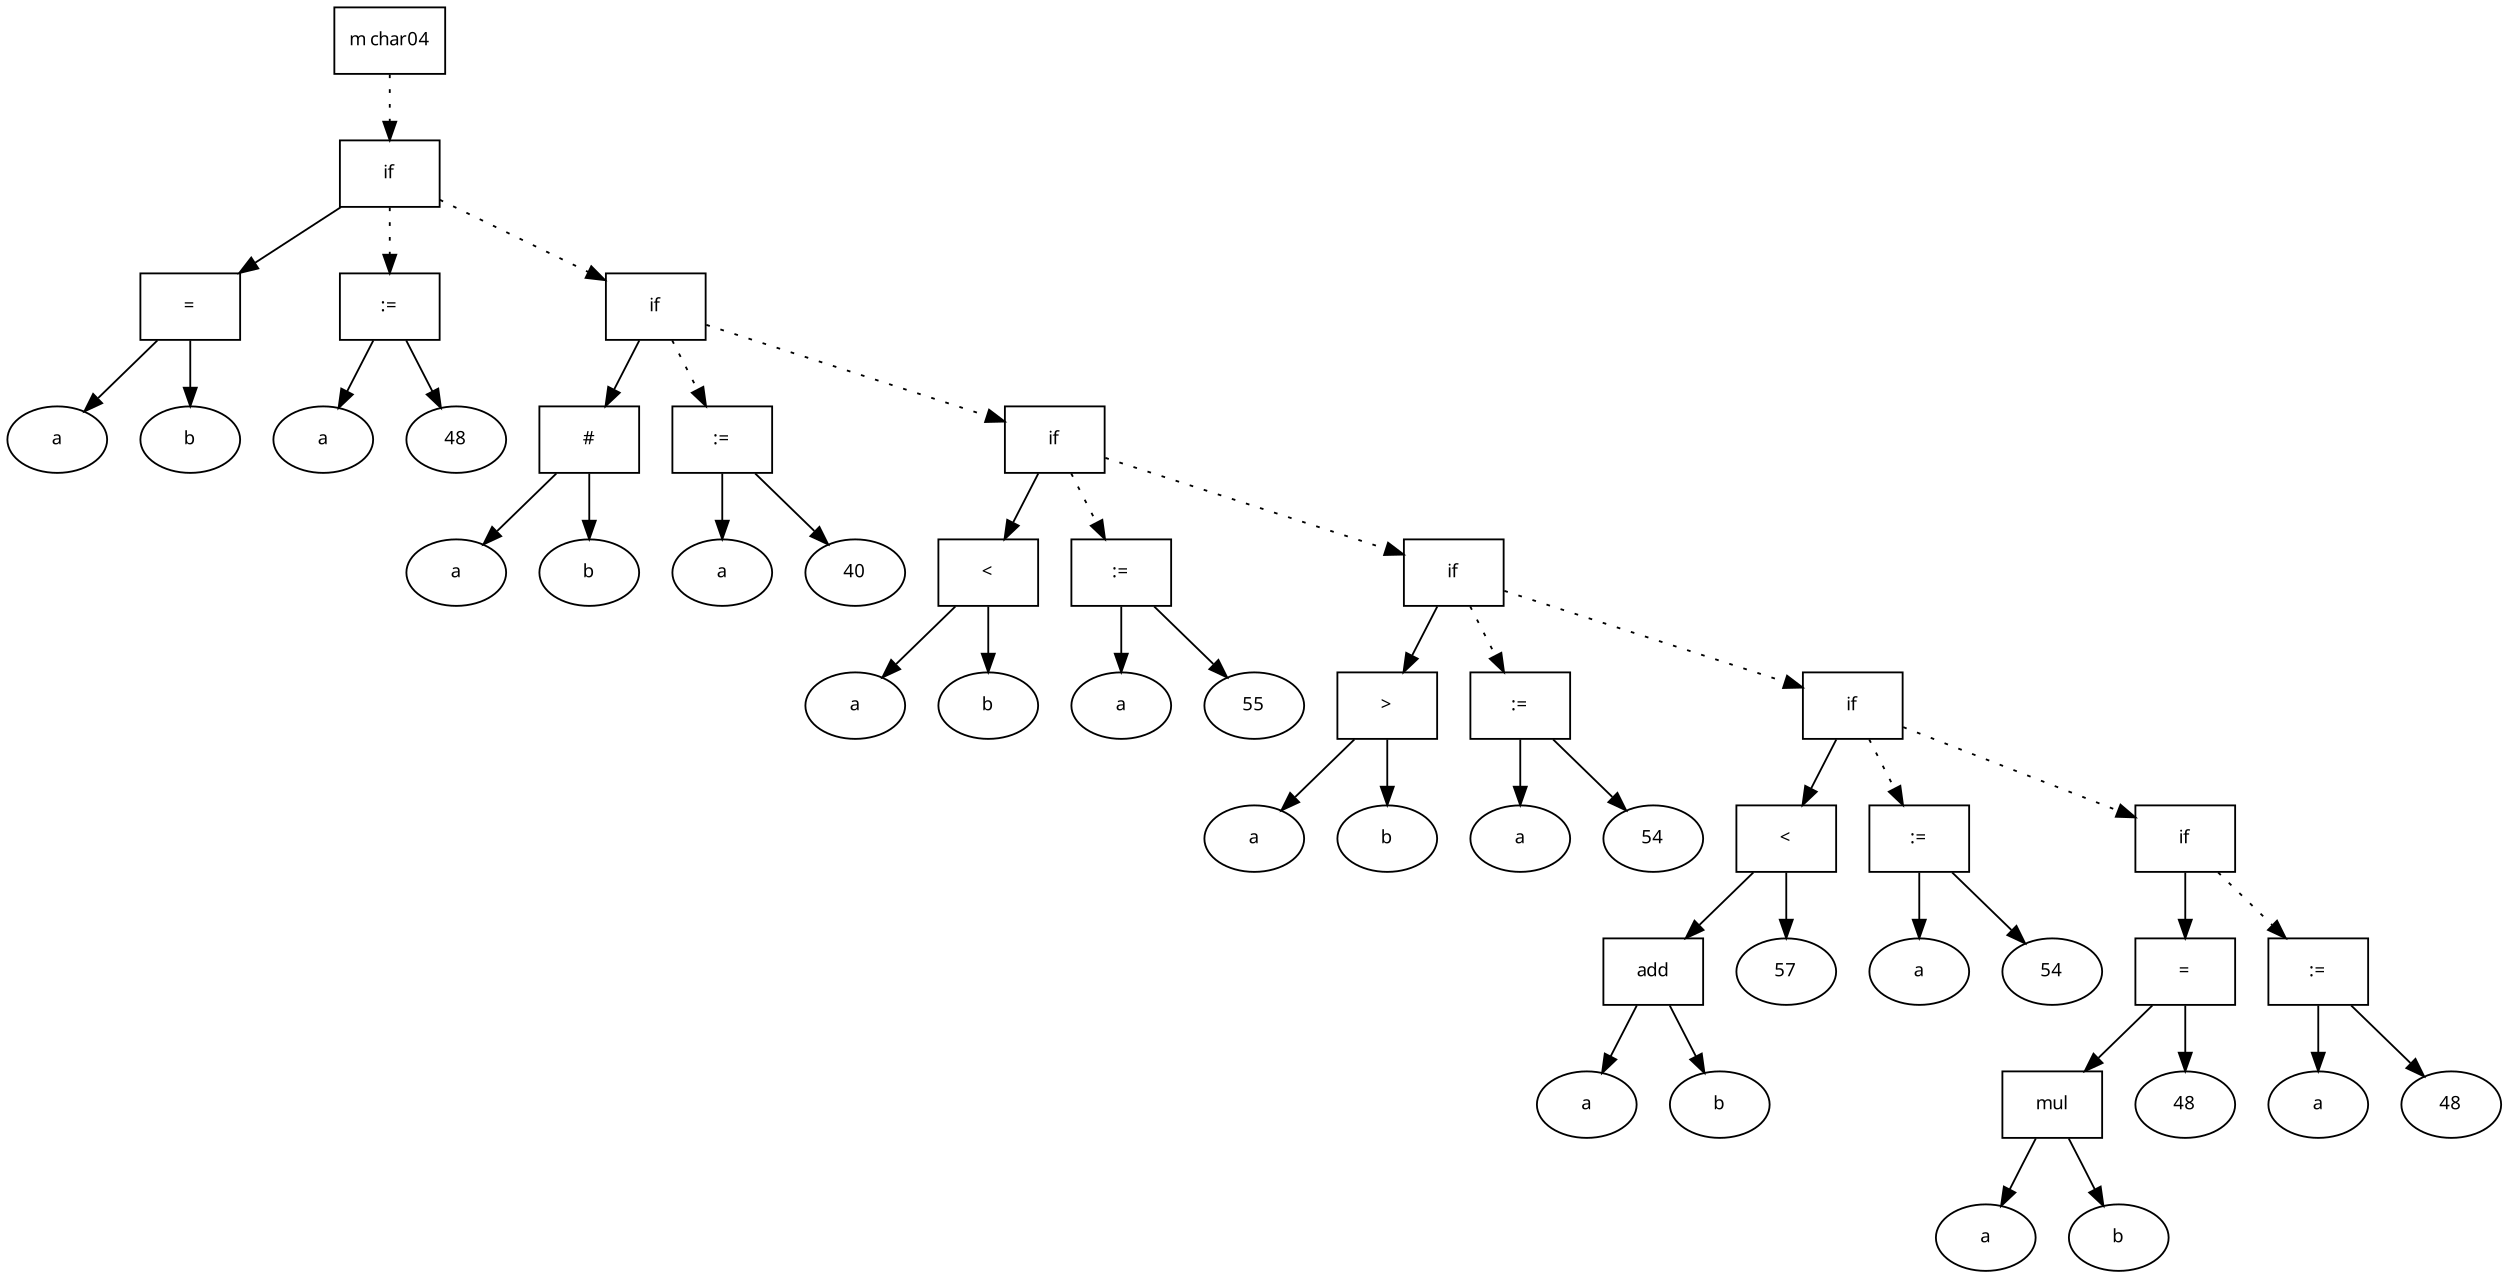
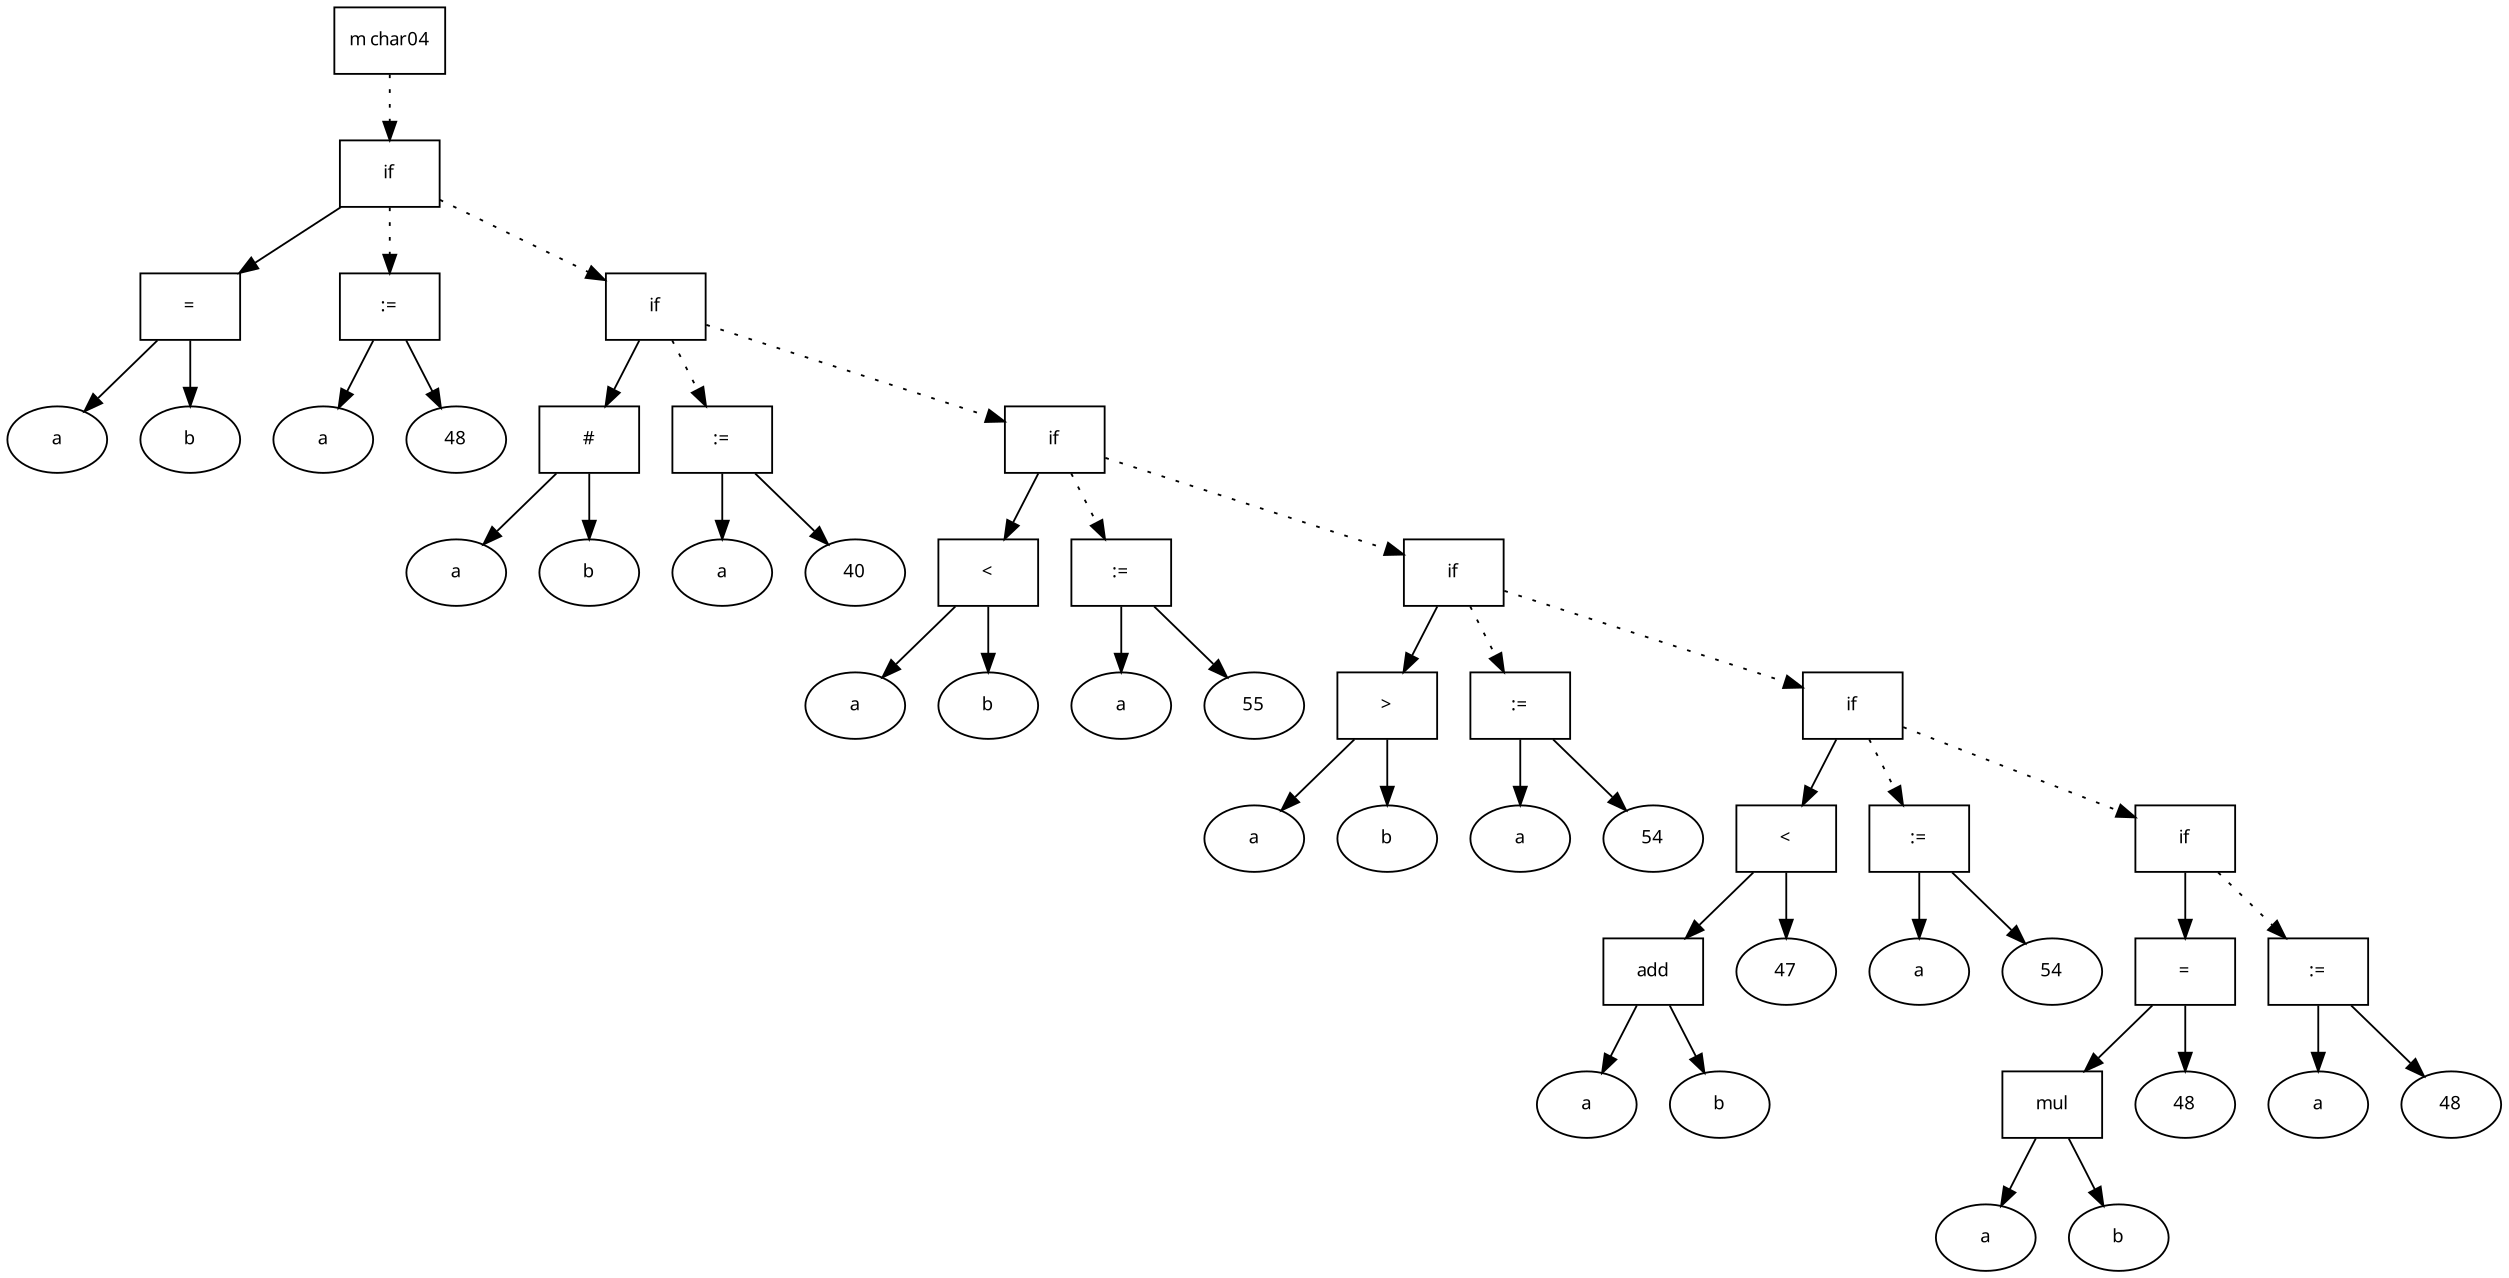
(1786, 972) -> (1786, 972)
